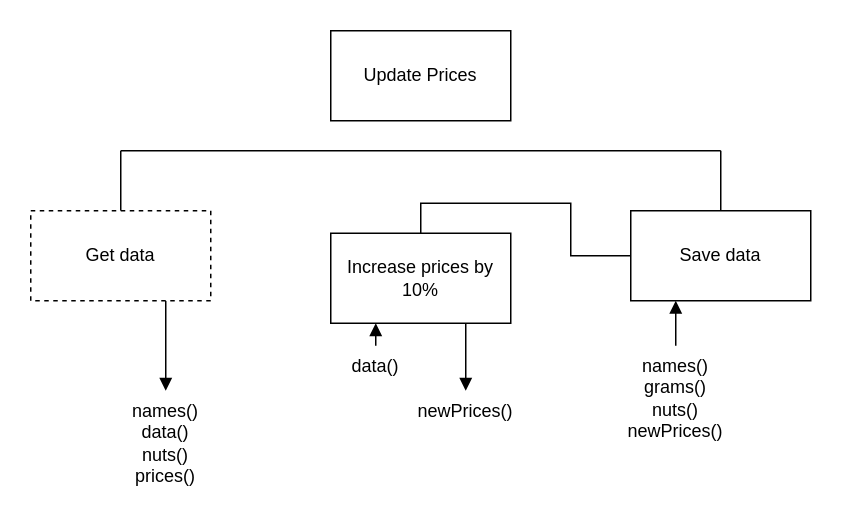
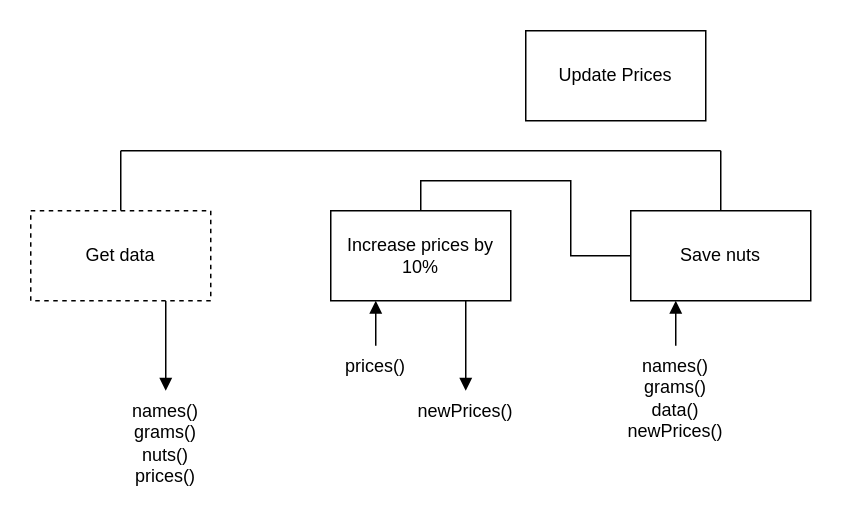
(421, 76) -> (616, 76)
(721, 256) -> (721, 256)
(421, 278) -> (421, 256)
(376, 367) -> (376, 367)
(676, 399) -> (676, 399)
(166, 444) -> (166, 444)
